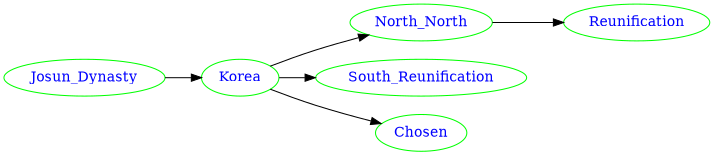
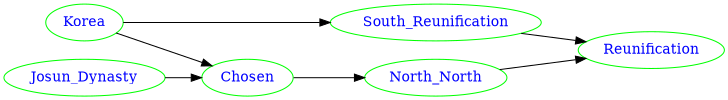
none -> (548, 37)
(314, 51) -> (324, 78)
(178, 78) -> (178, 78)
